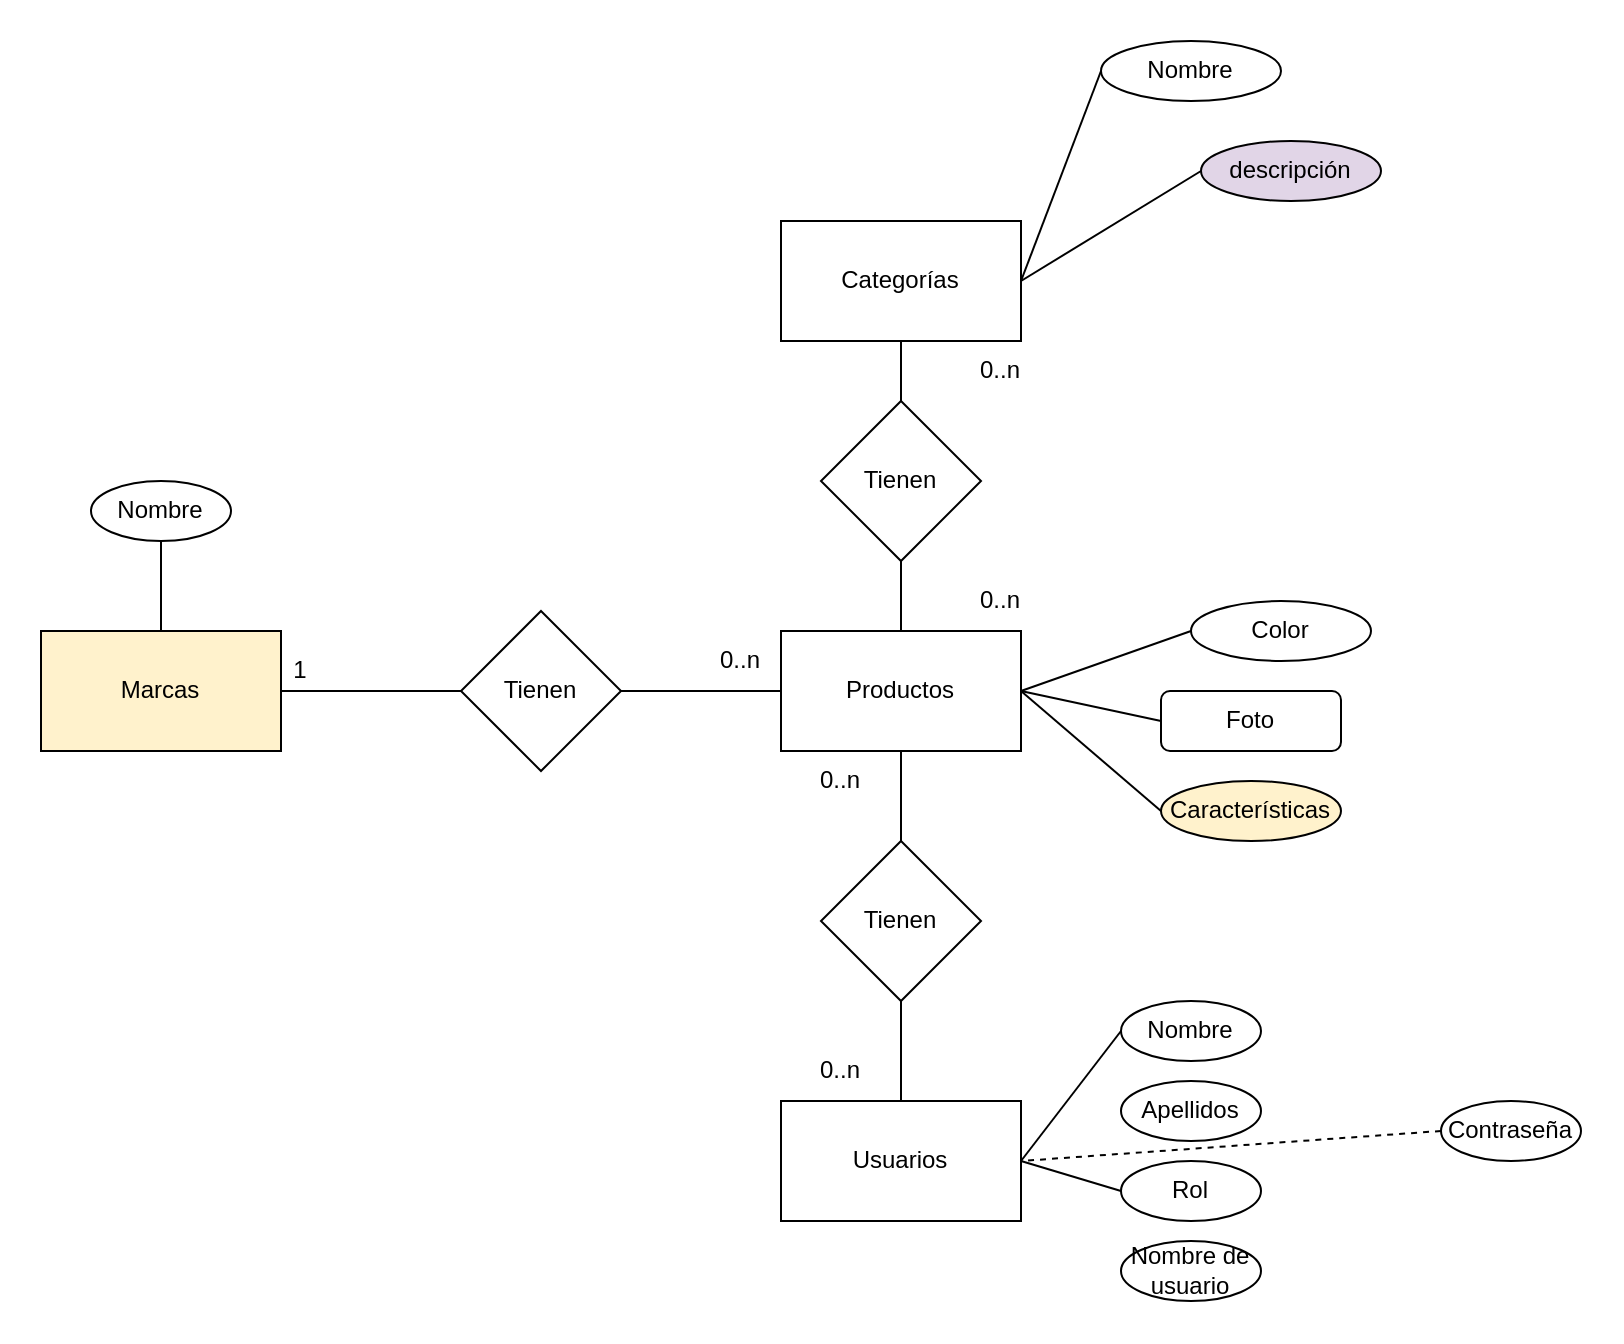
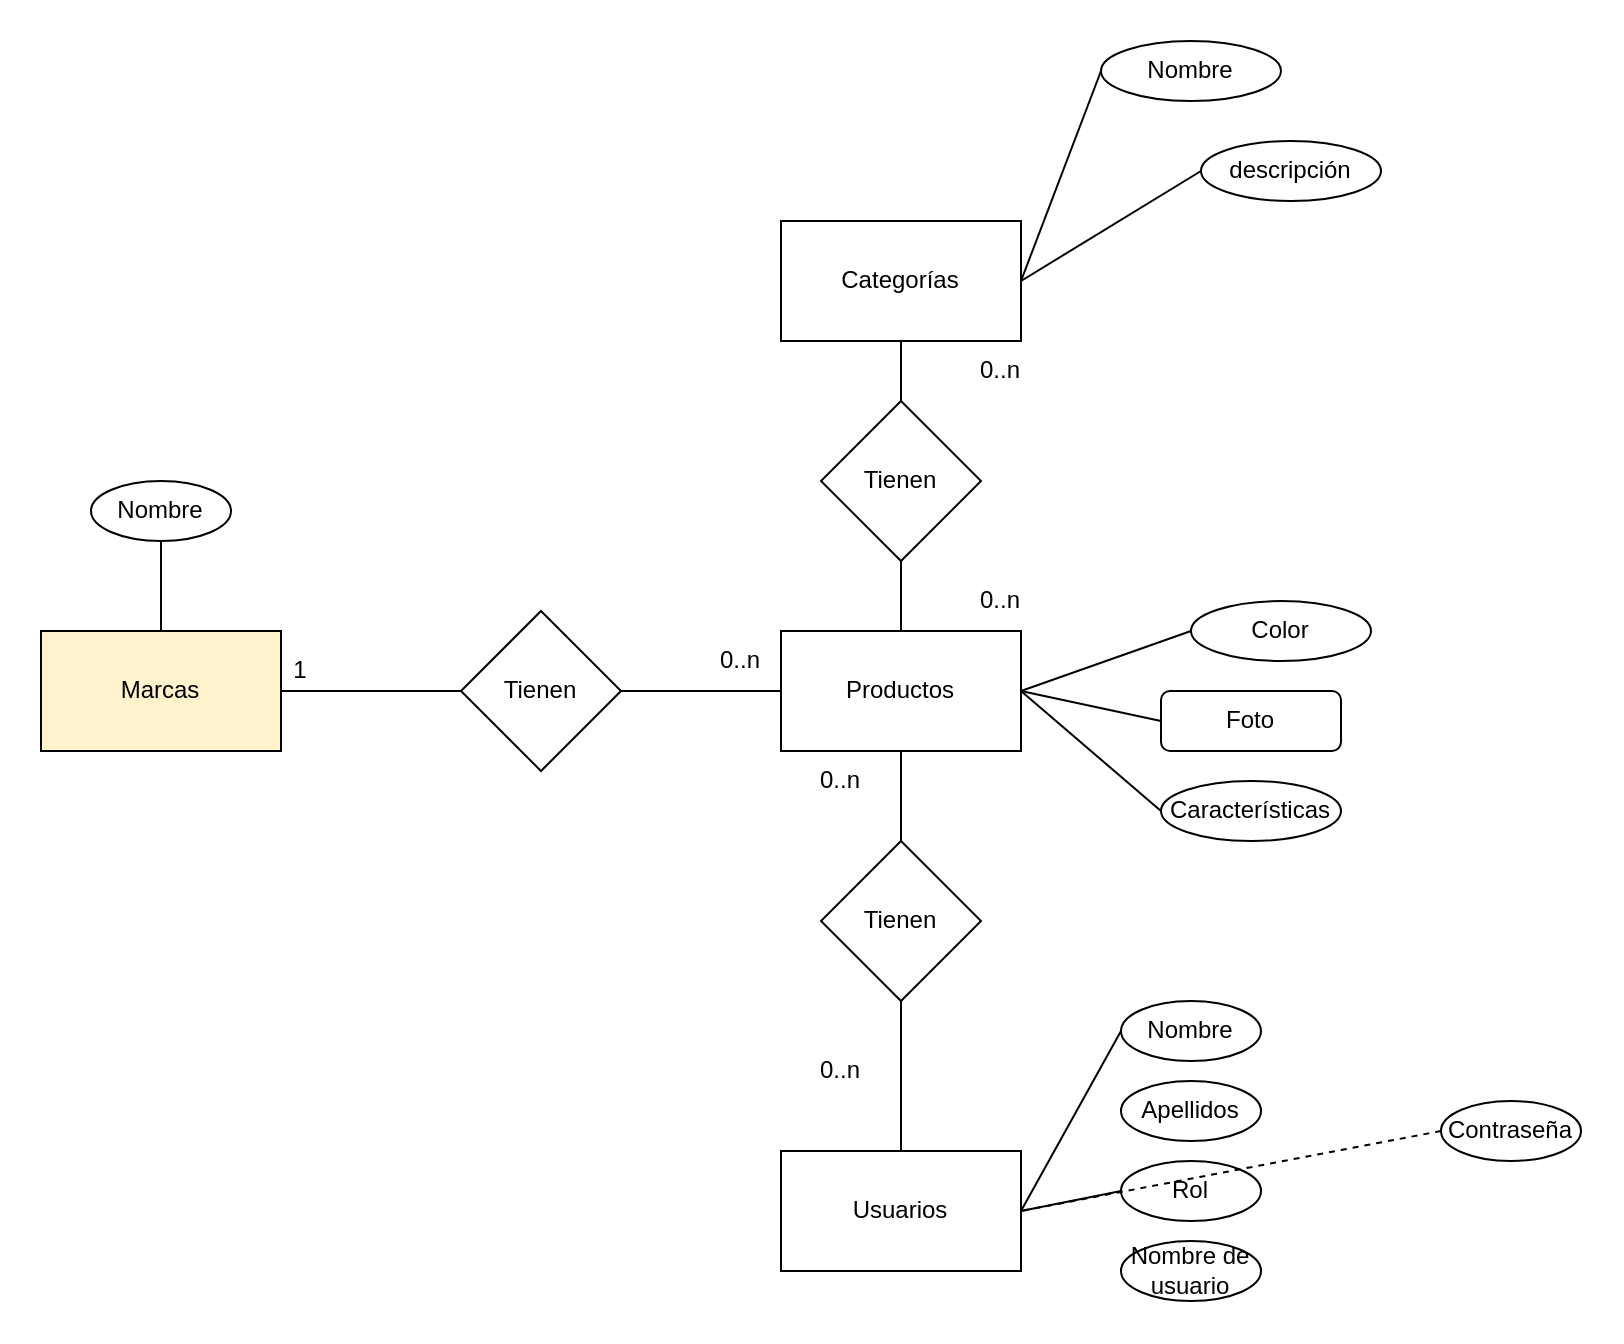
(1291, 171) -> (1291, 171)
(1251, 811) -> (1251, 811)
(901, 1161) -> (901, 1211)
